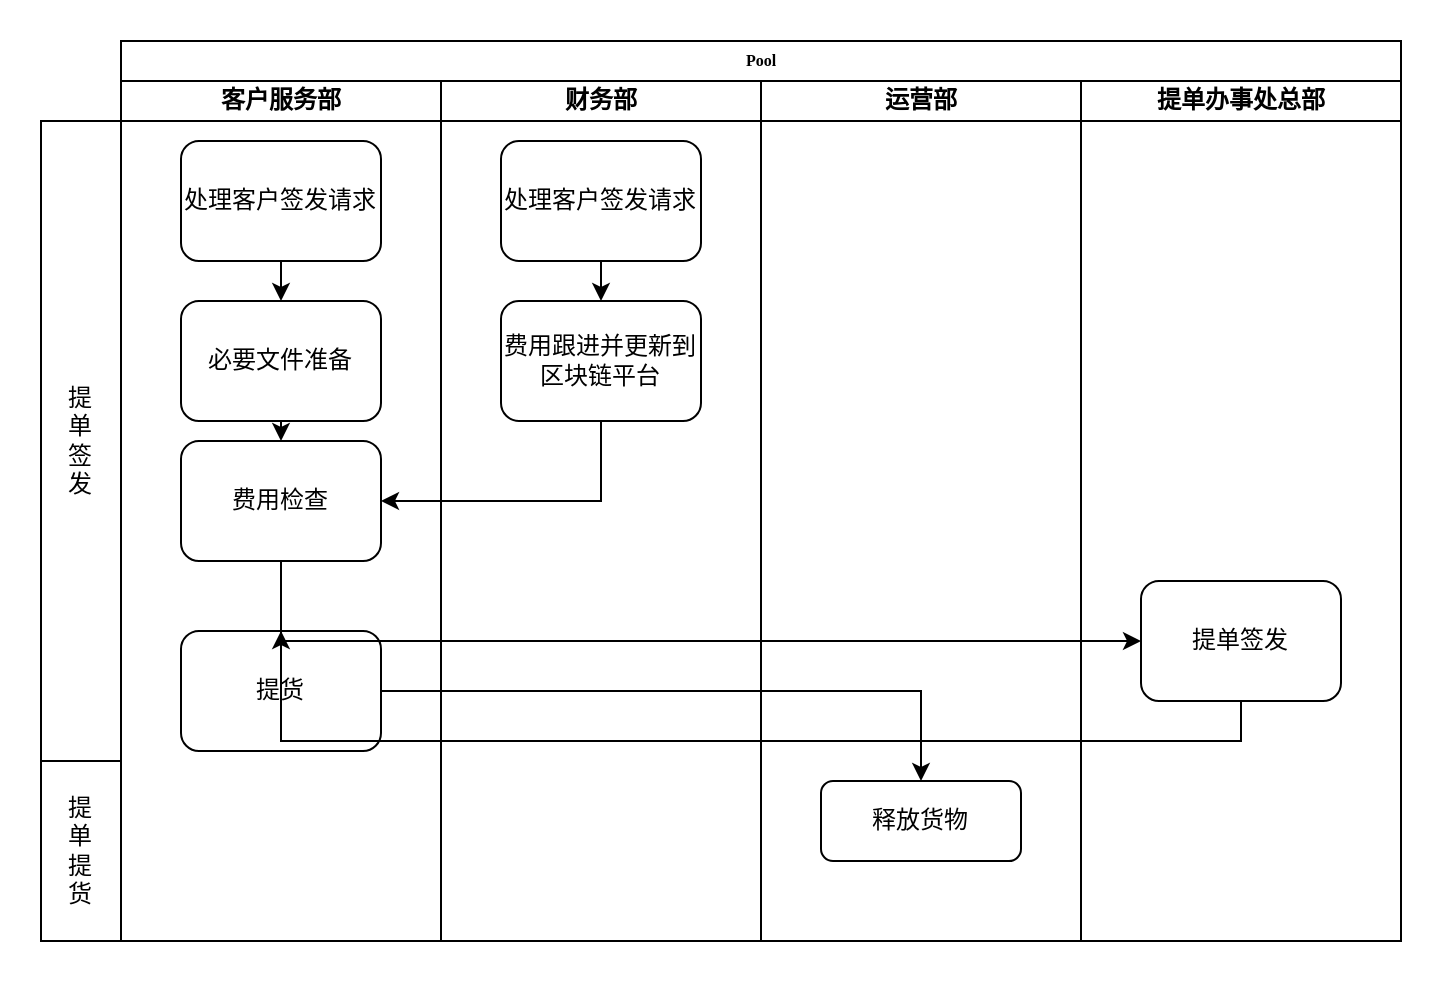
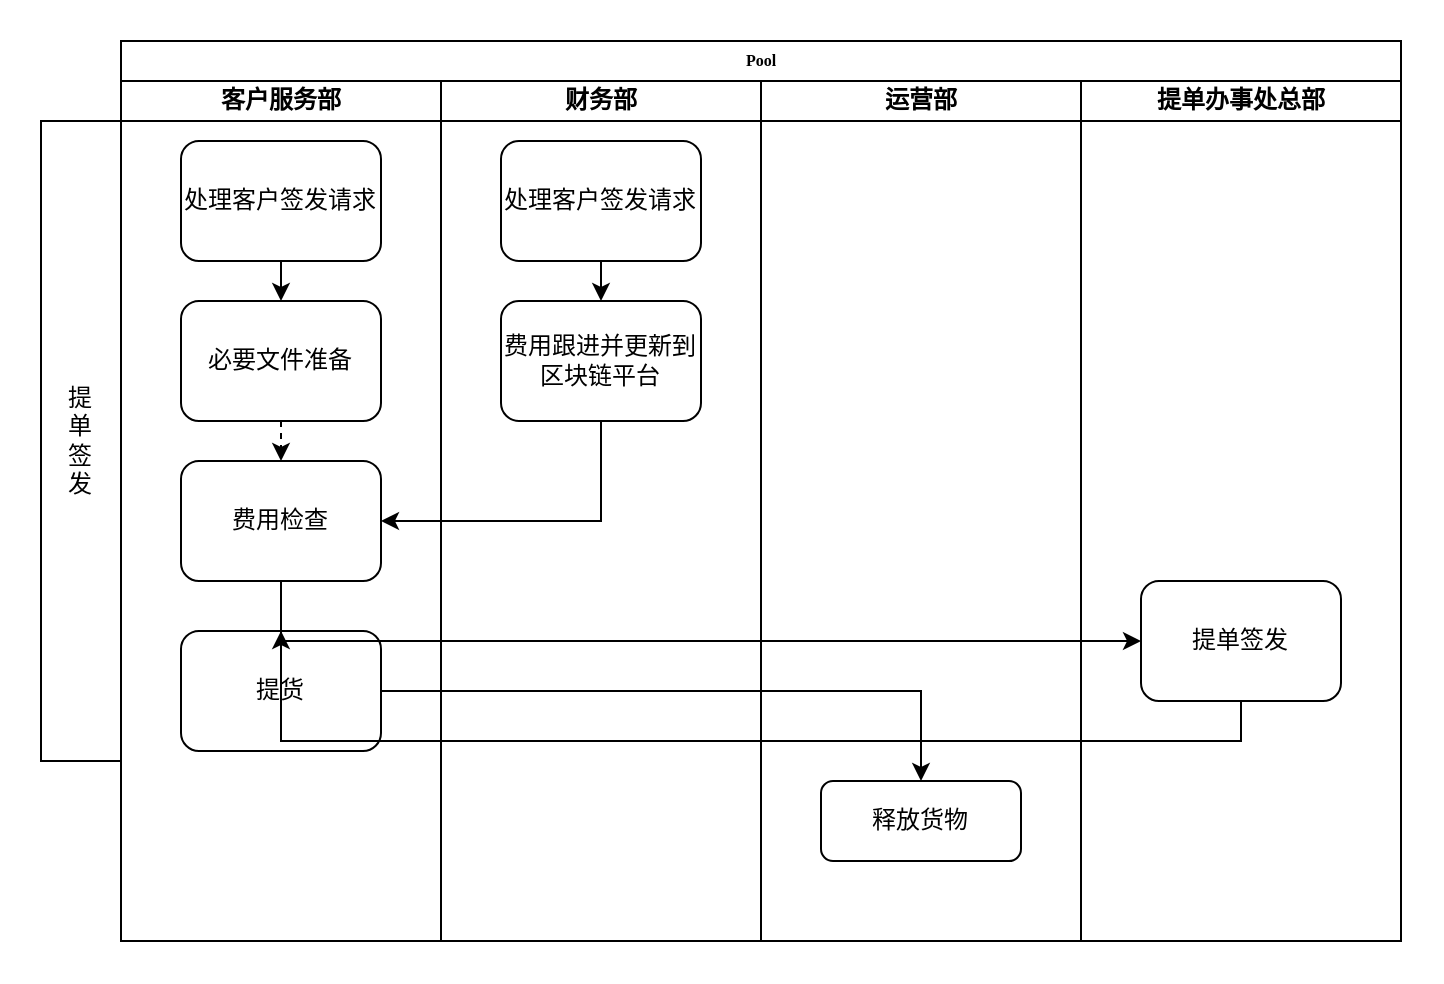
(281, 501) -> (281, 521)
(81, 851) -> none
